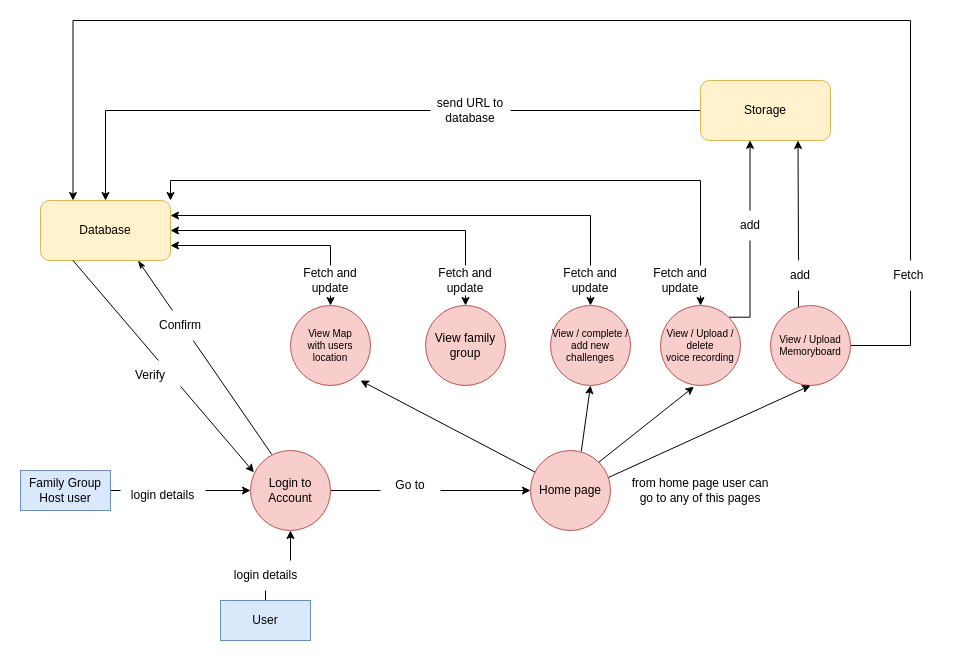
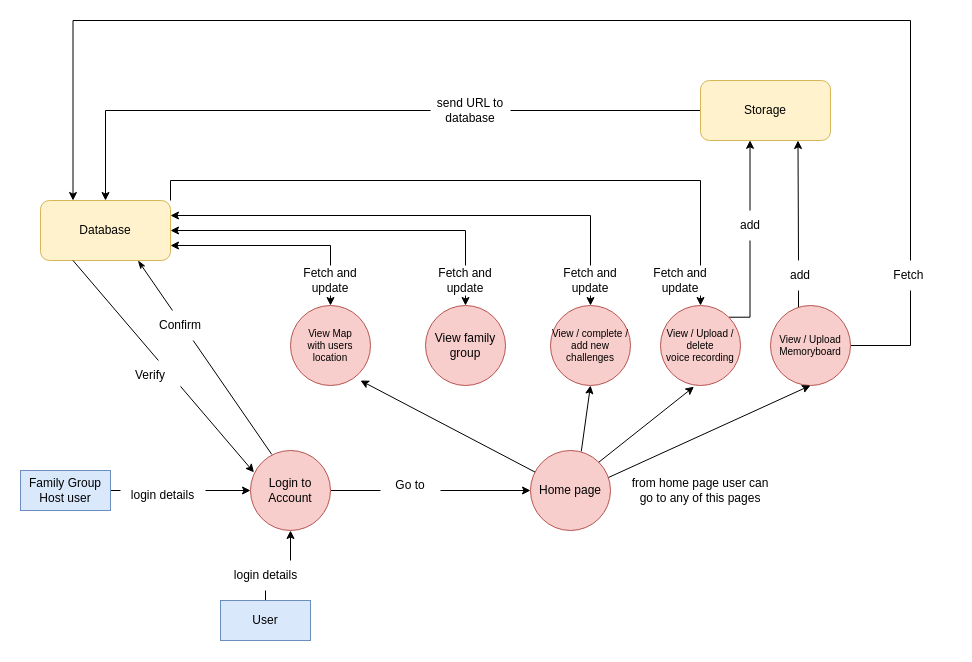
(171, 192) -> (171, 195)
